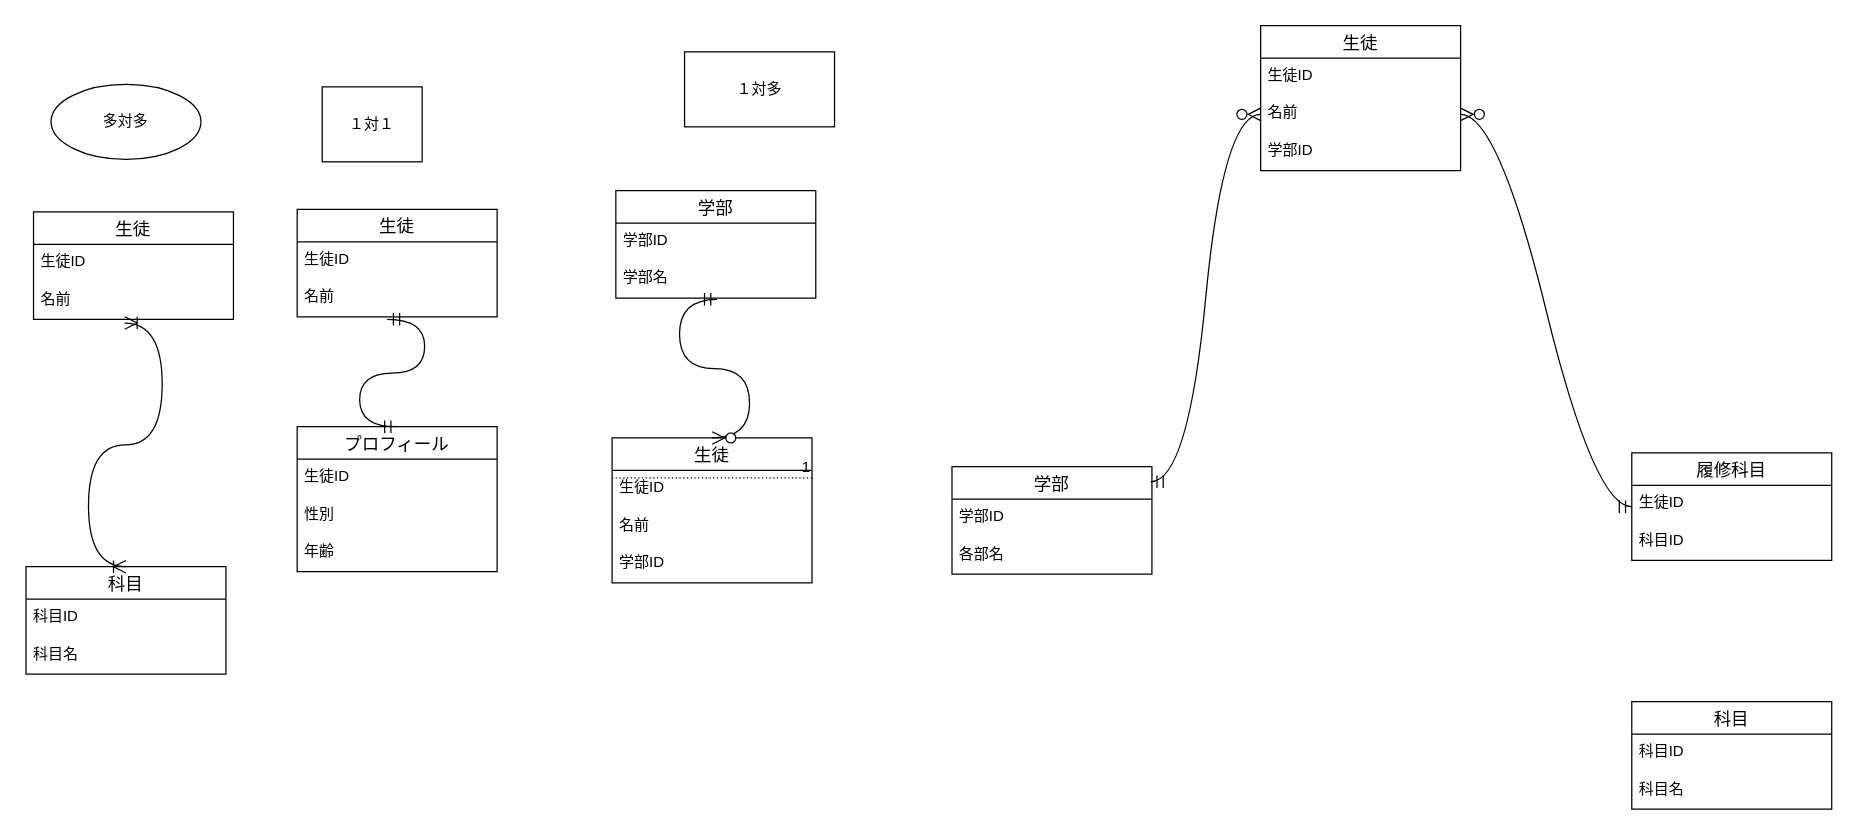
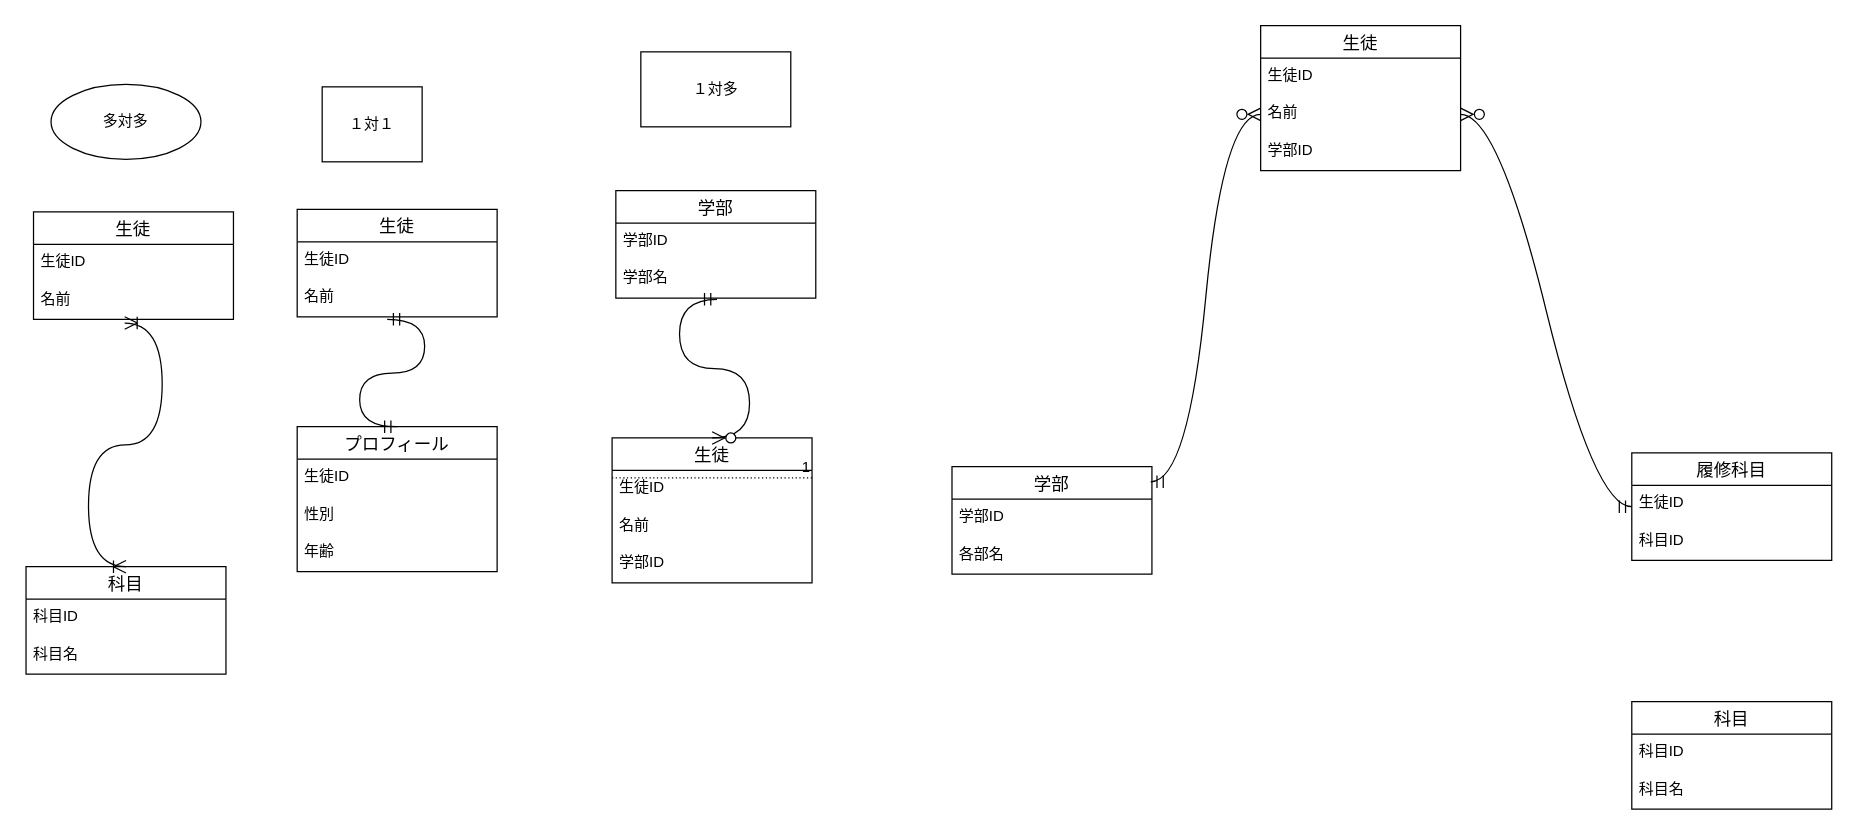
(759, 89) -> (716, 89)
